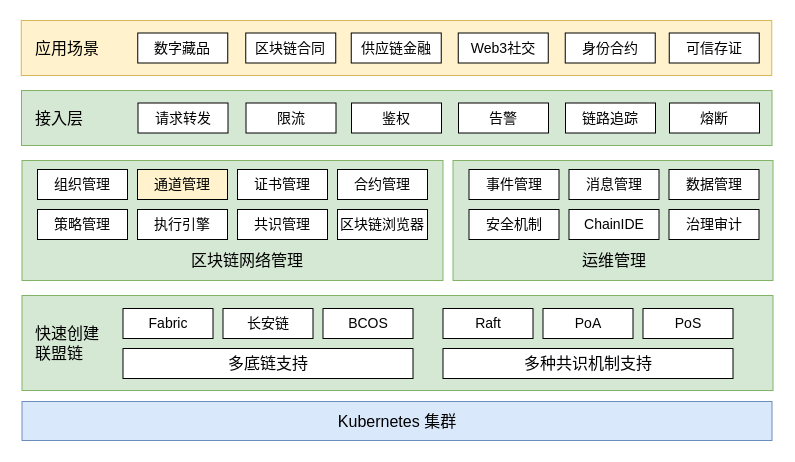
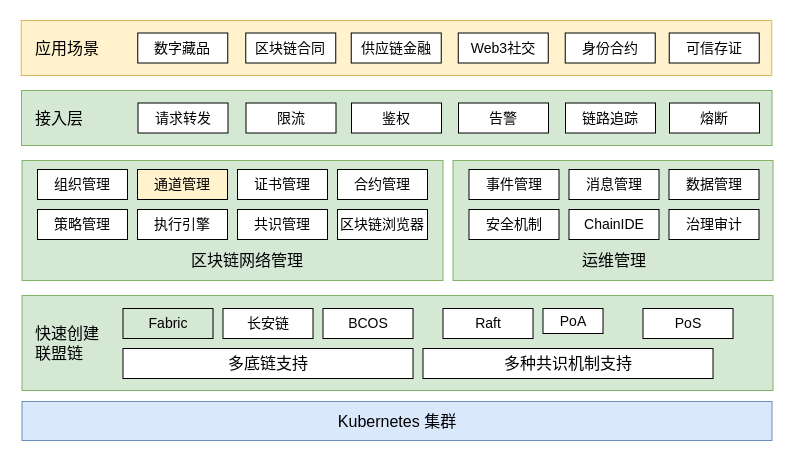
(168, 324) -> (168, 324)
(588, 324) -> (573, 321)
(588, 364) -> (568, 364)
